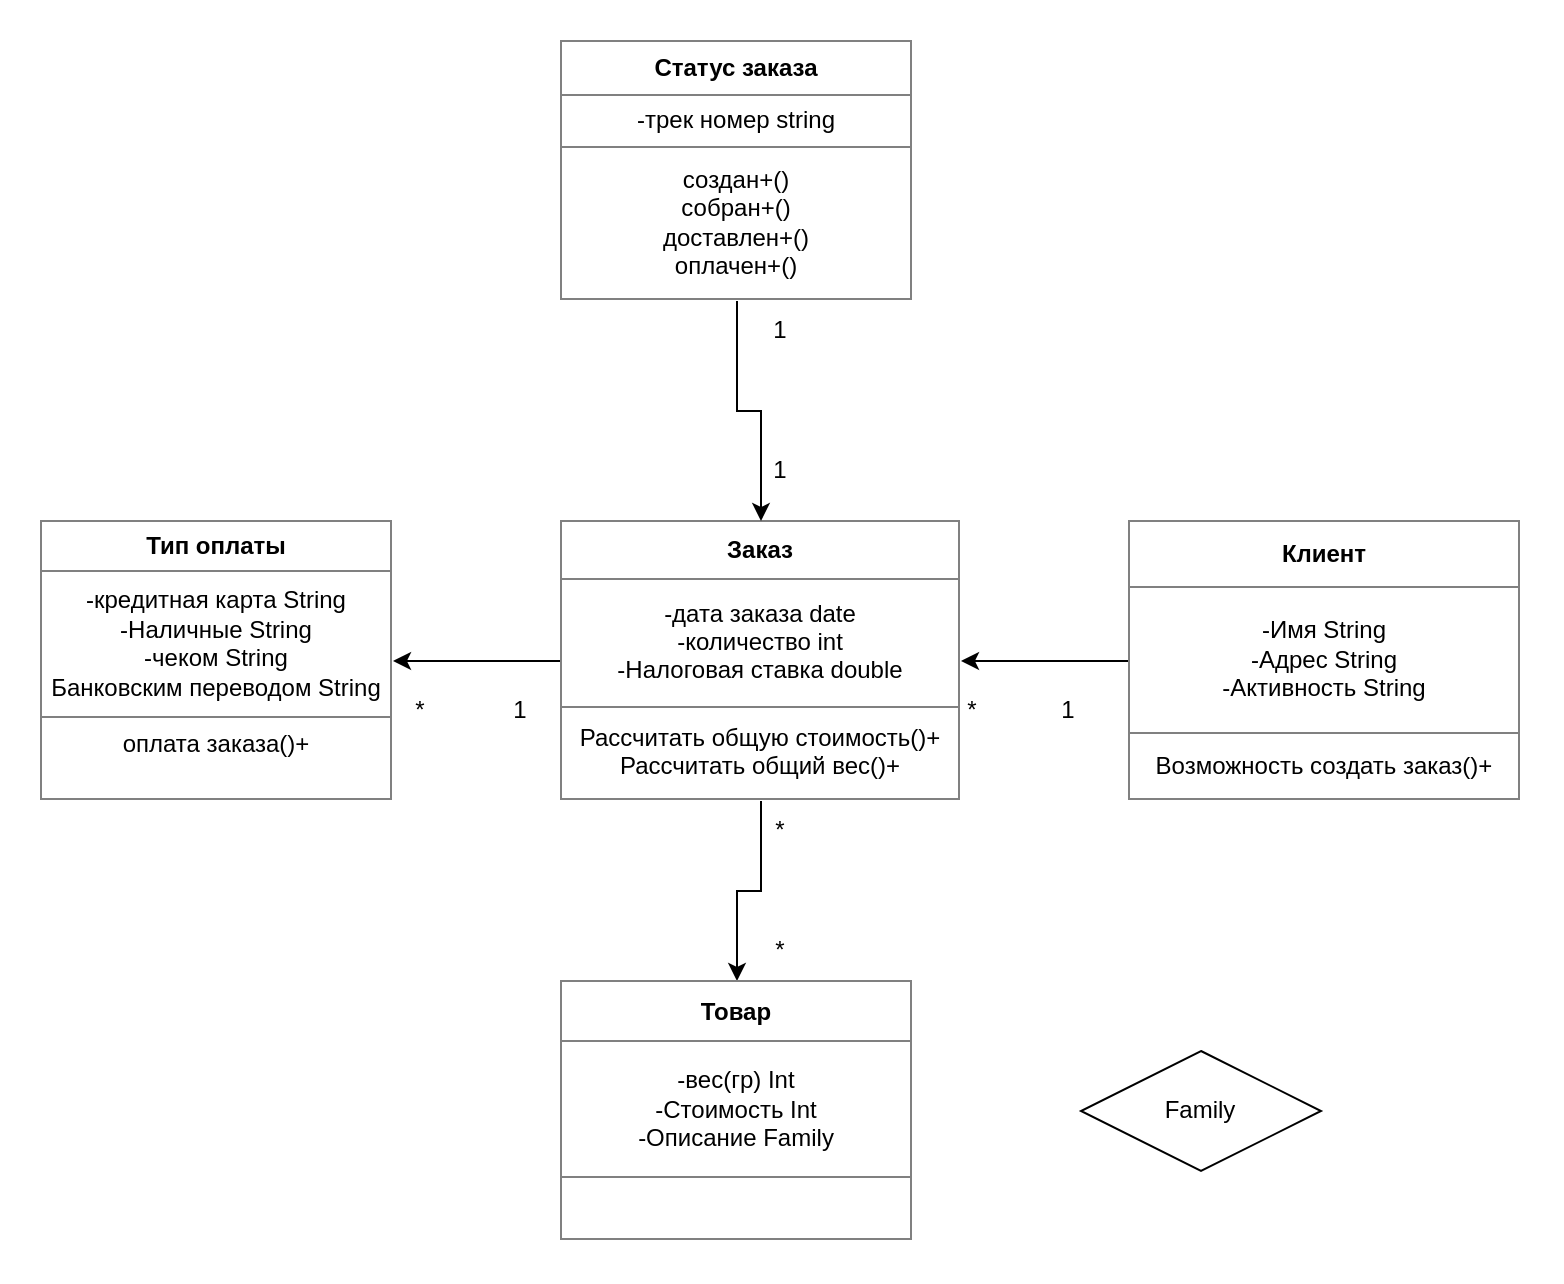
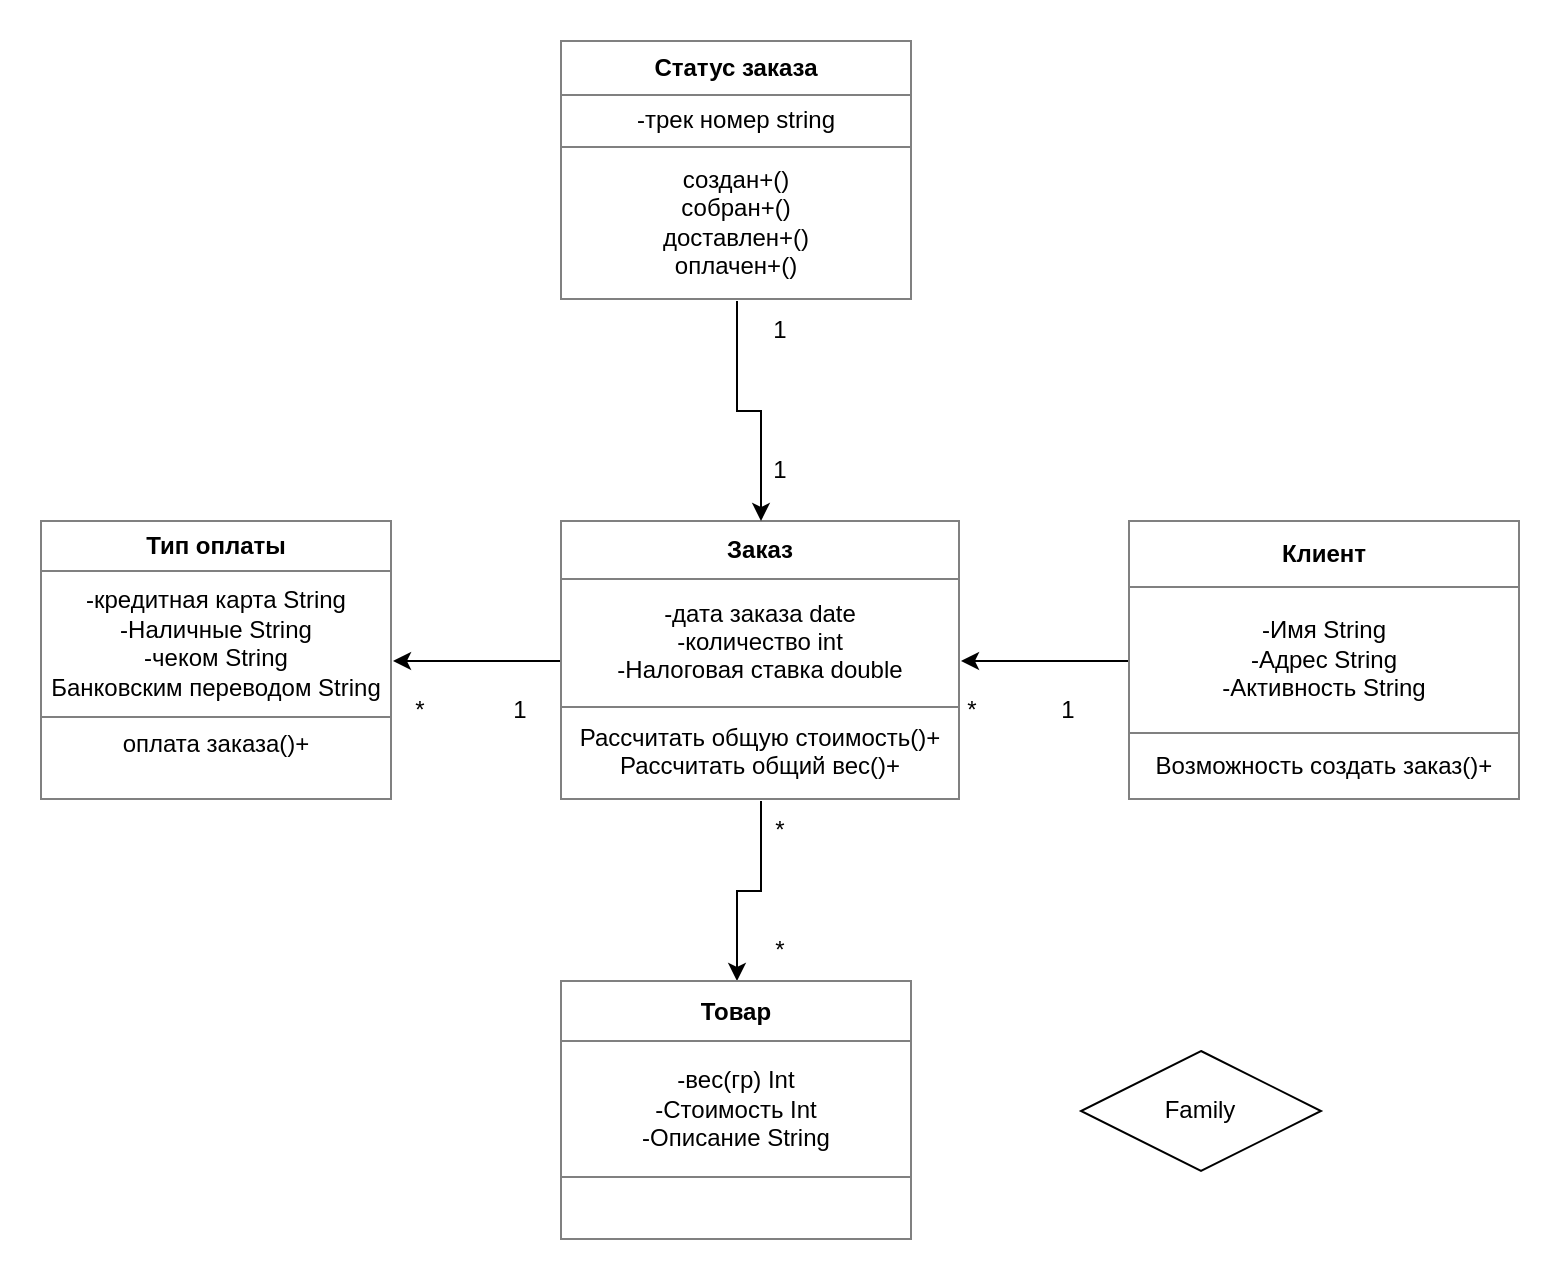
(659, 1039) -> (662, 1039)
